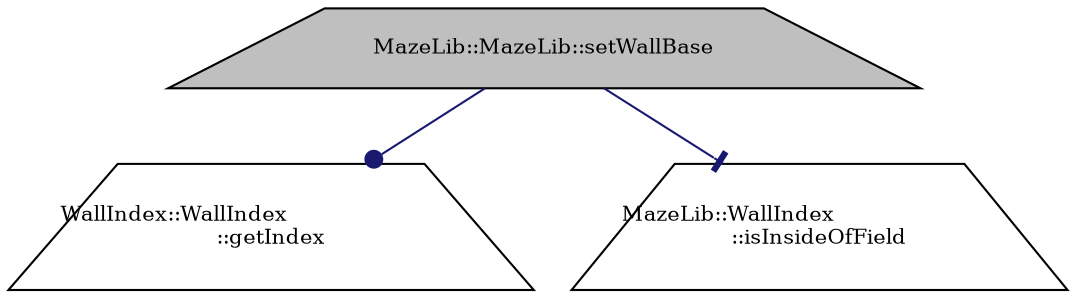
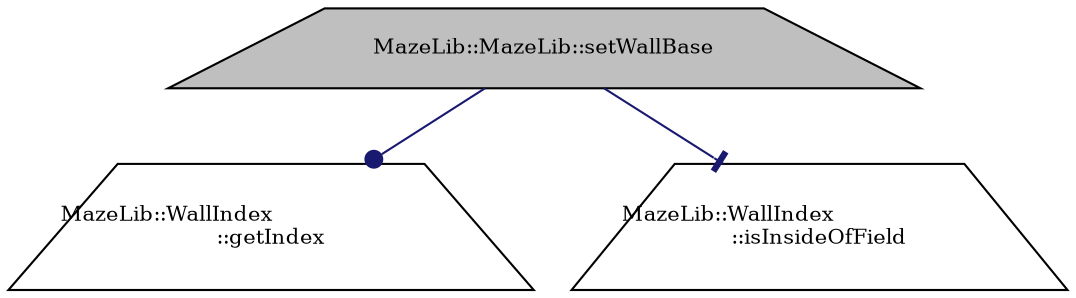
(271, 227) -> (271, 227)
